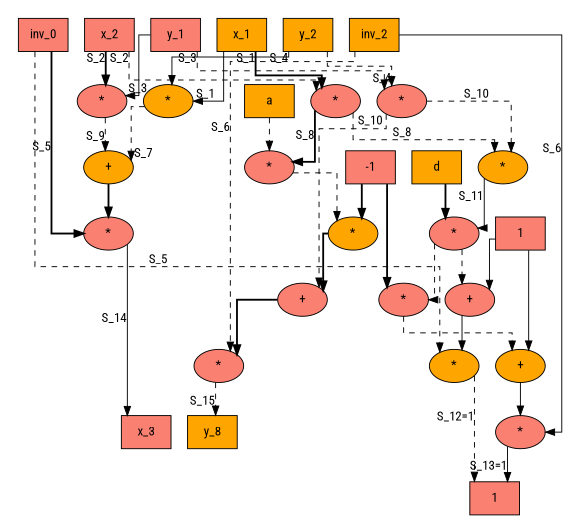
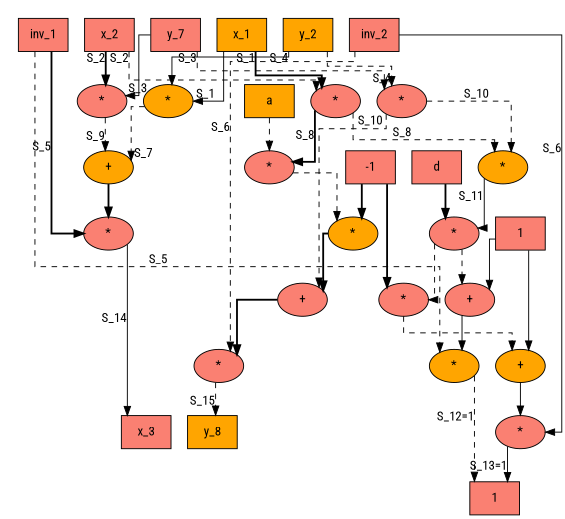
(43, 35) -> (43, 35)
(176, 35) -> (176, 35)
(374, 35) -> (374, 35)
(437, 167) -> (437, 167)
